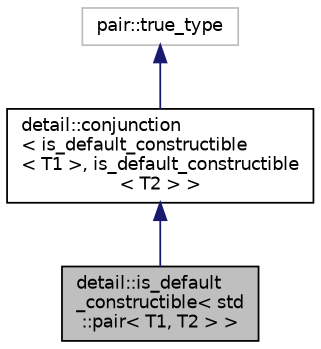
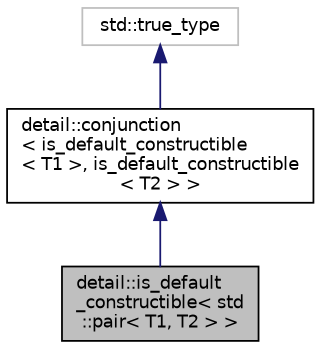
(160, 27) -> (160, 27)
